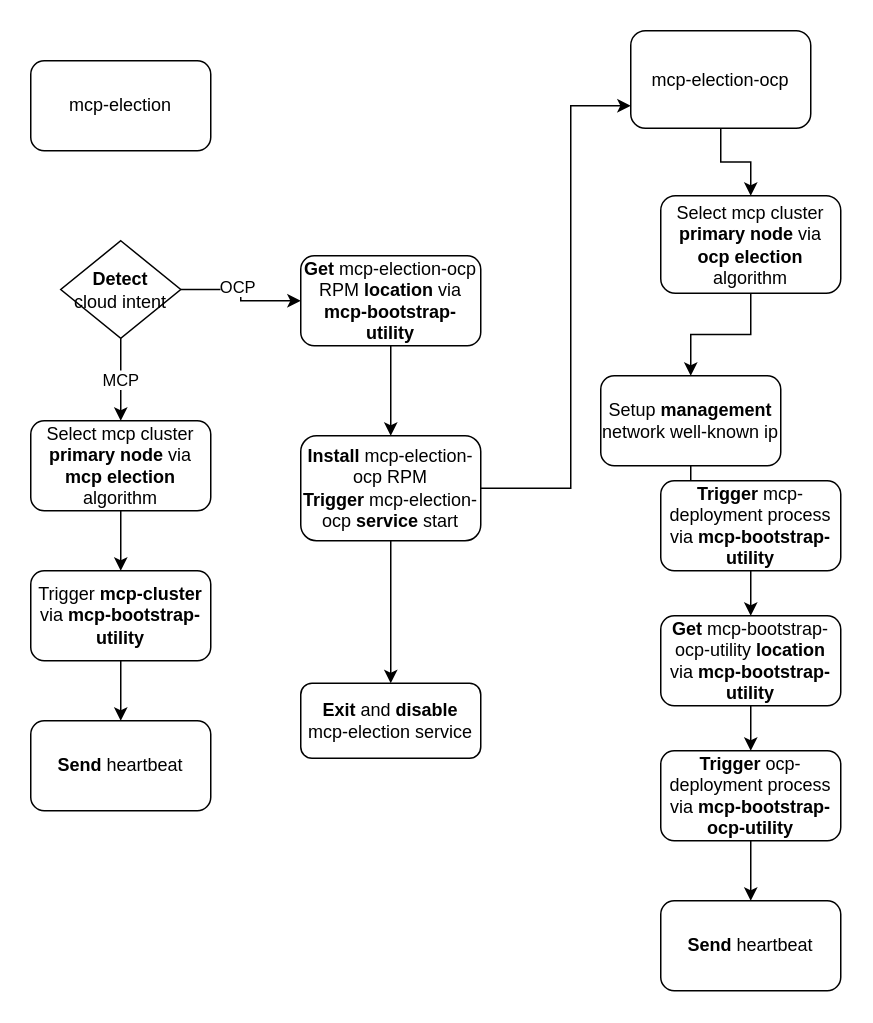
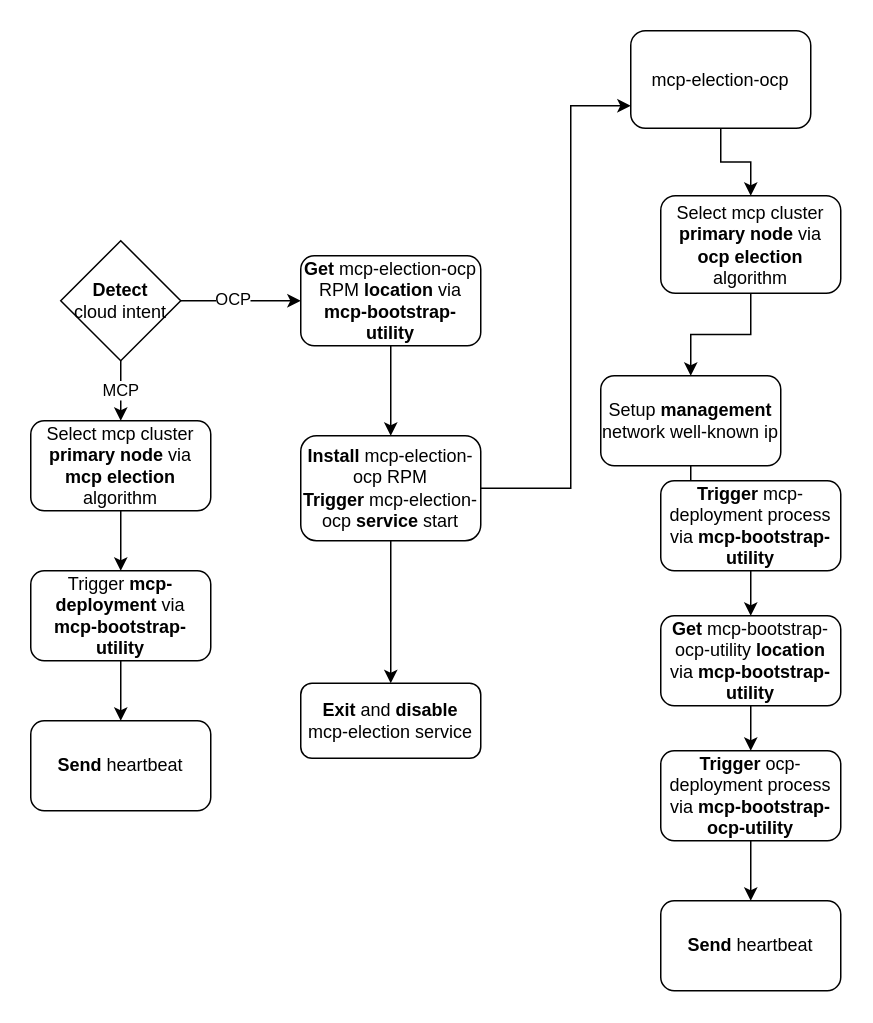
(121, 106) -> none
(121, 290) -> (121, 301)
(121, 616) -> (121, 616)
